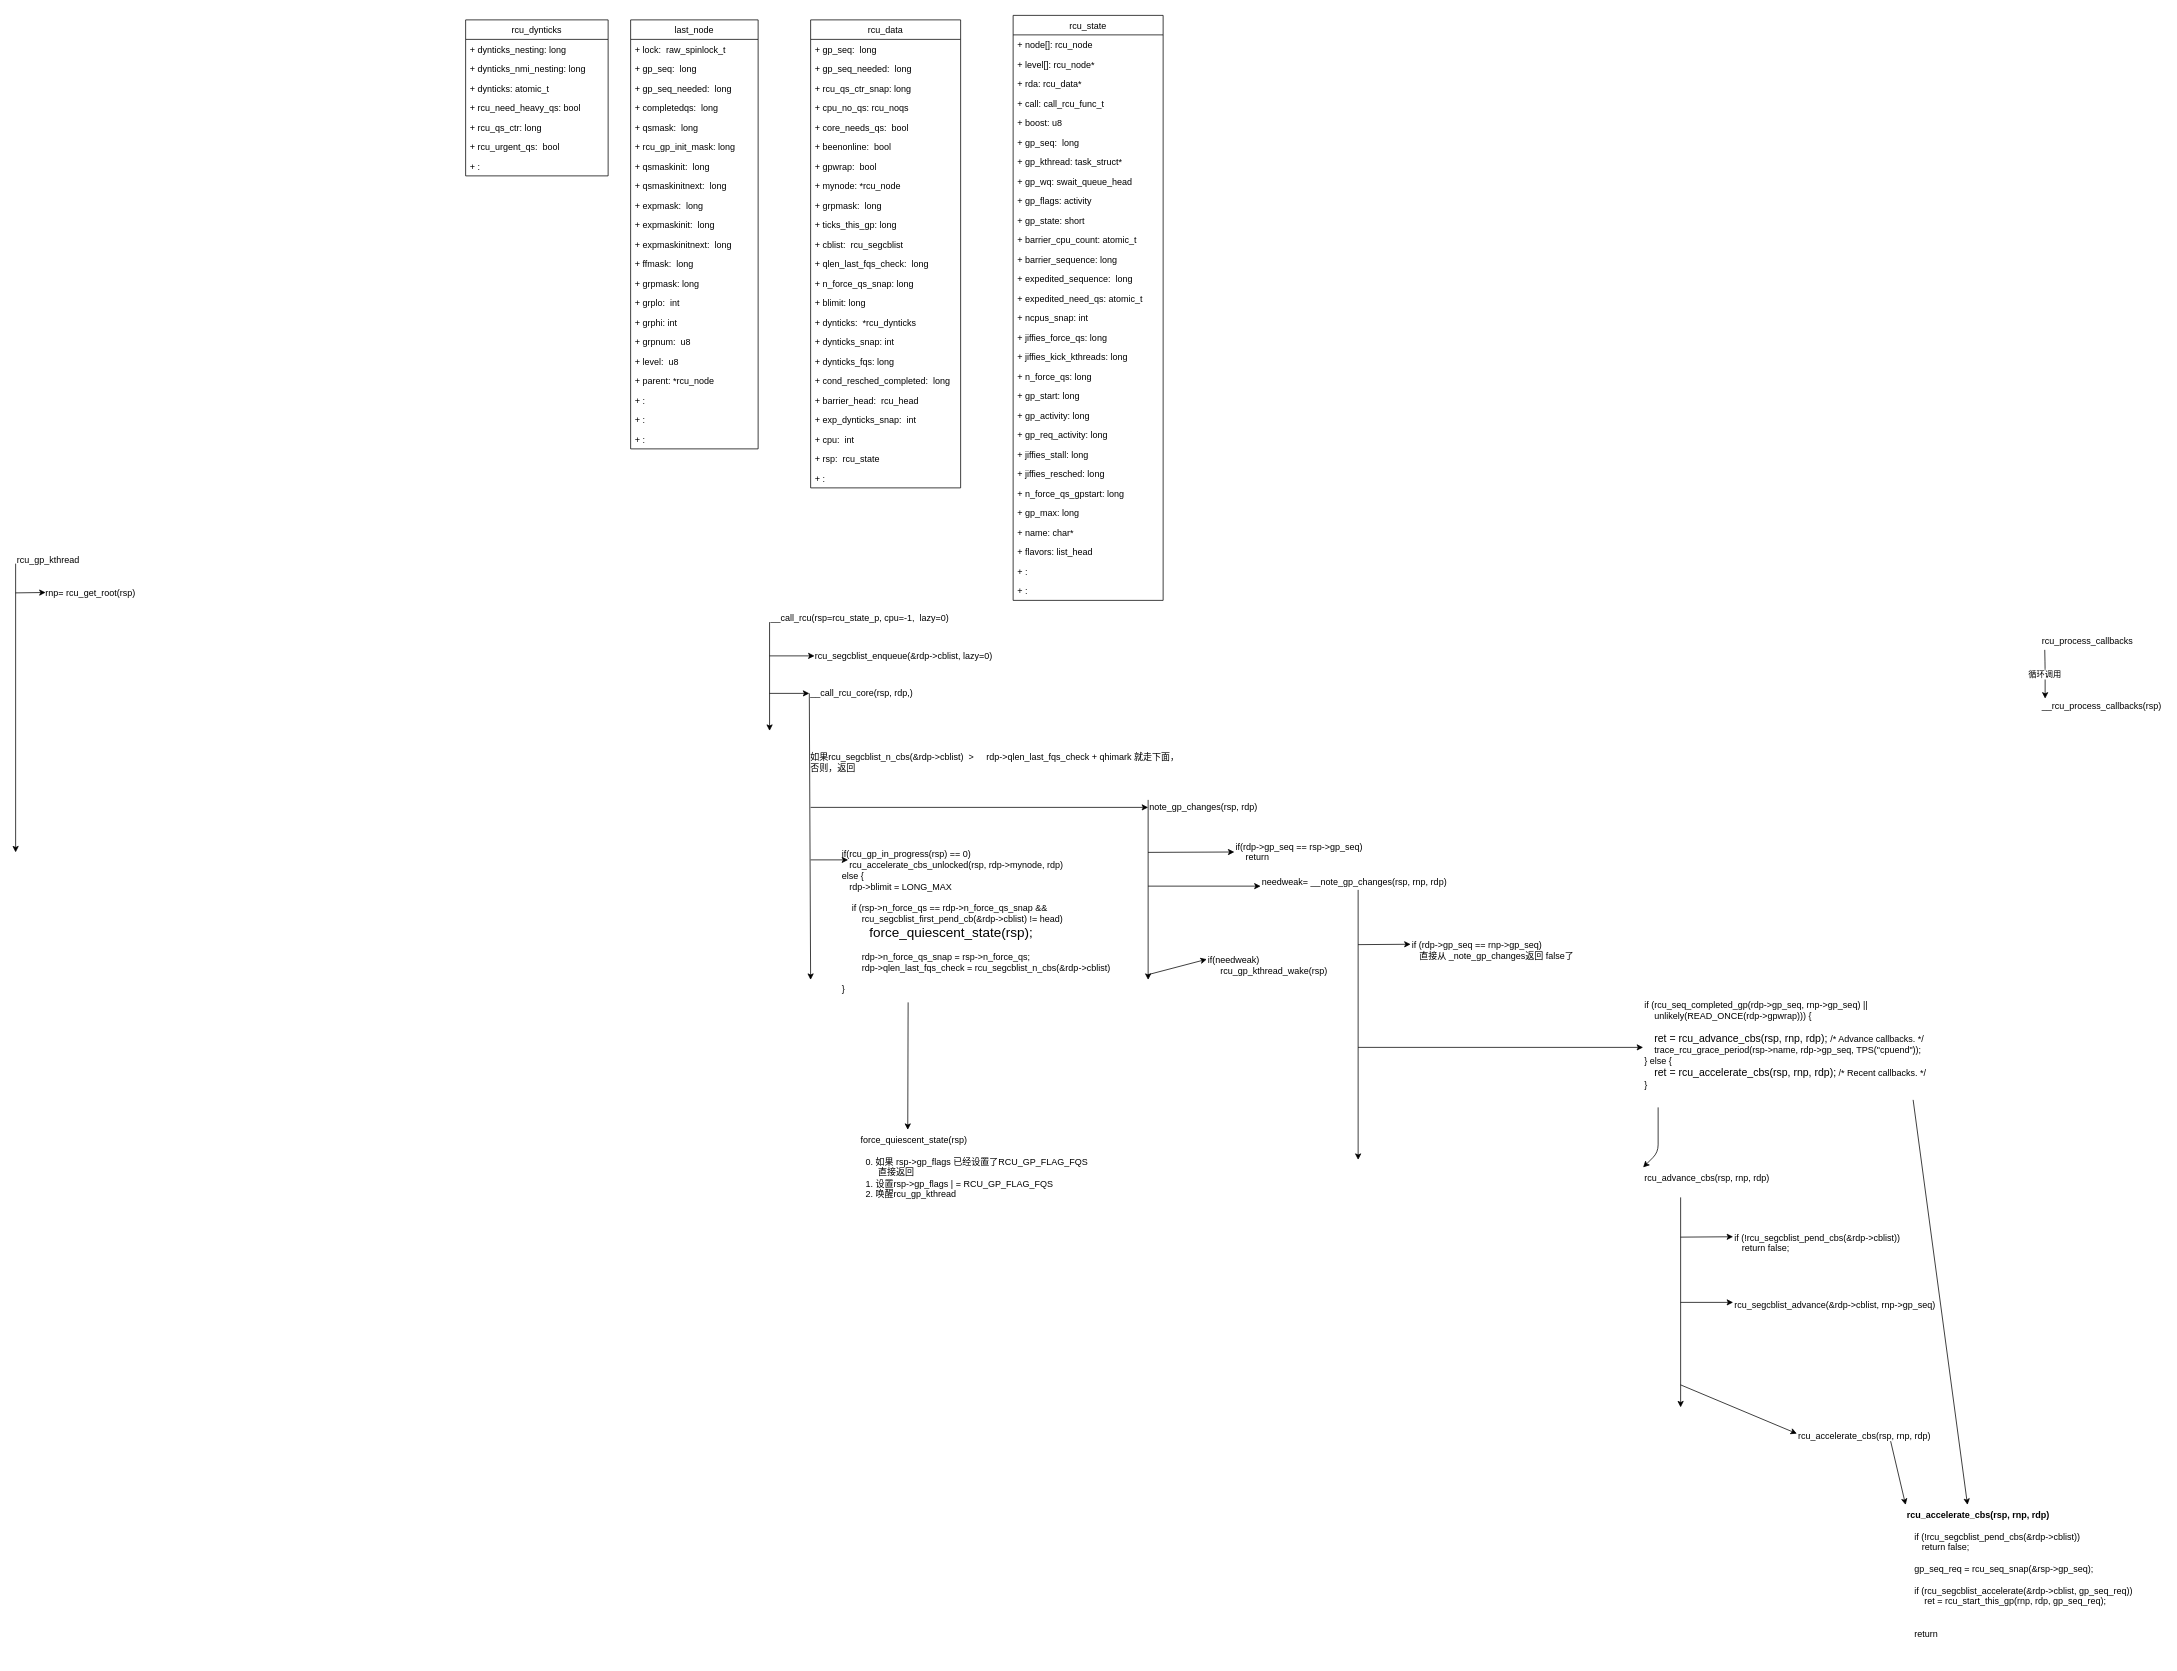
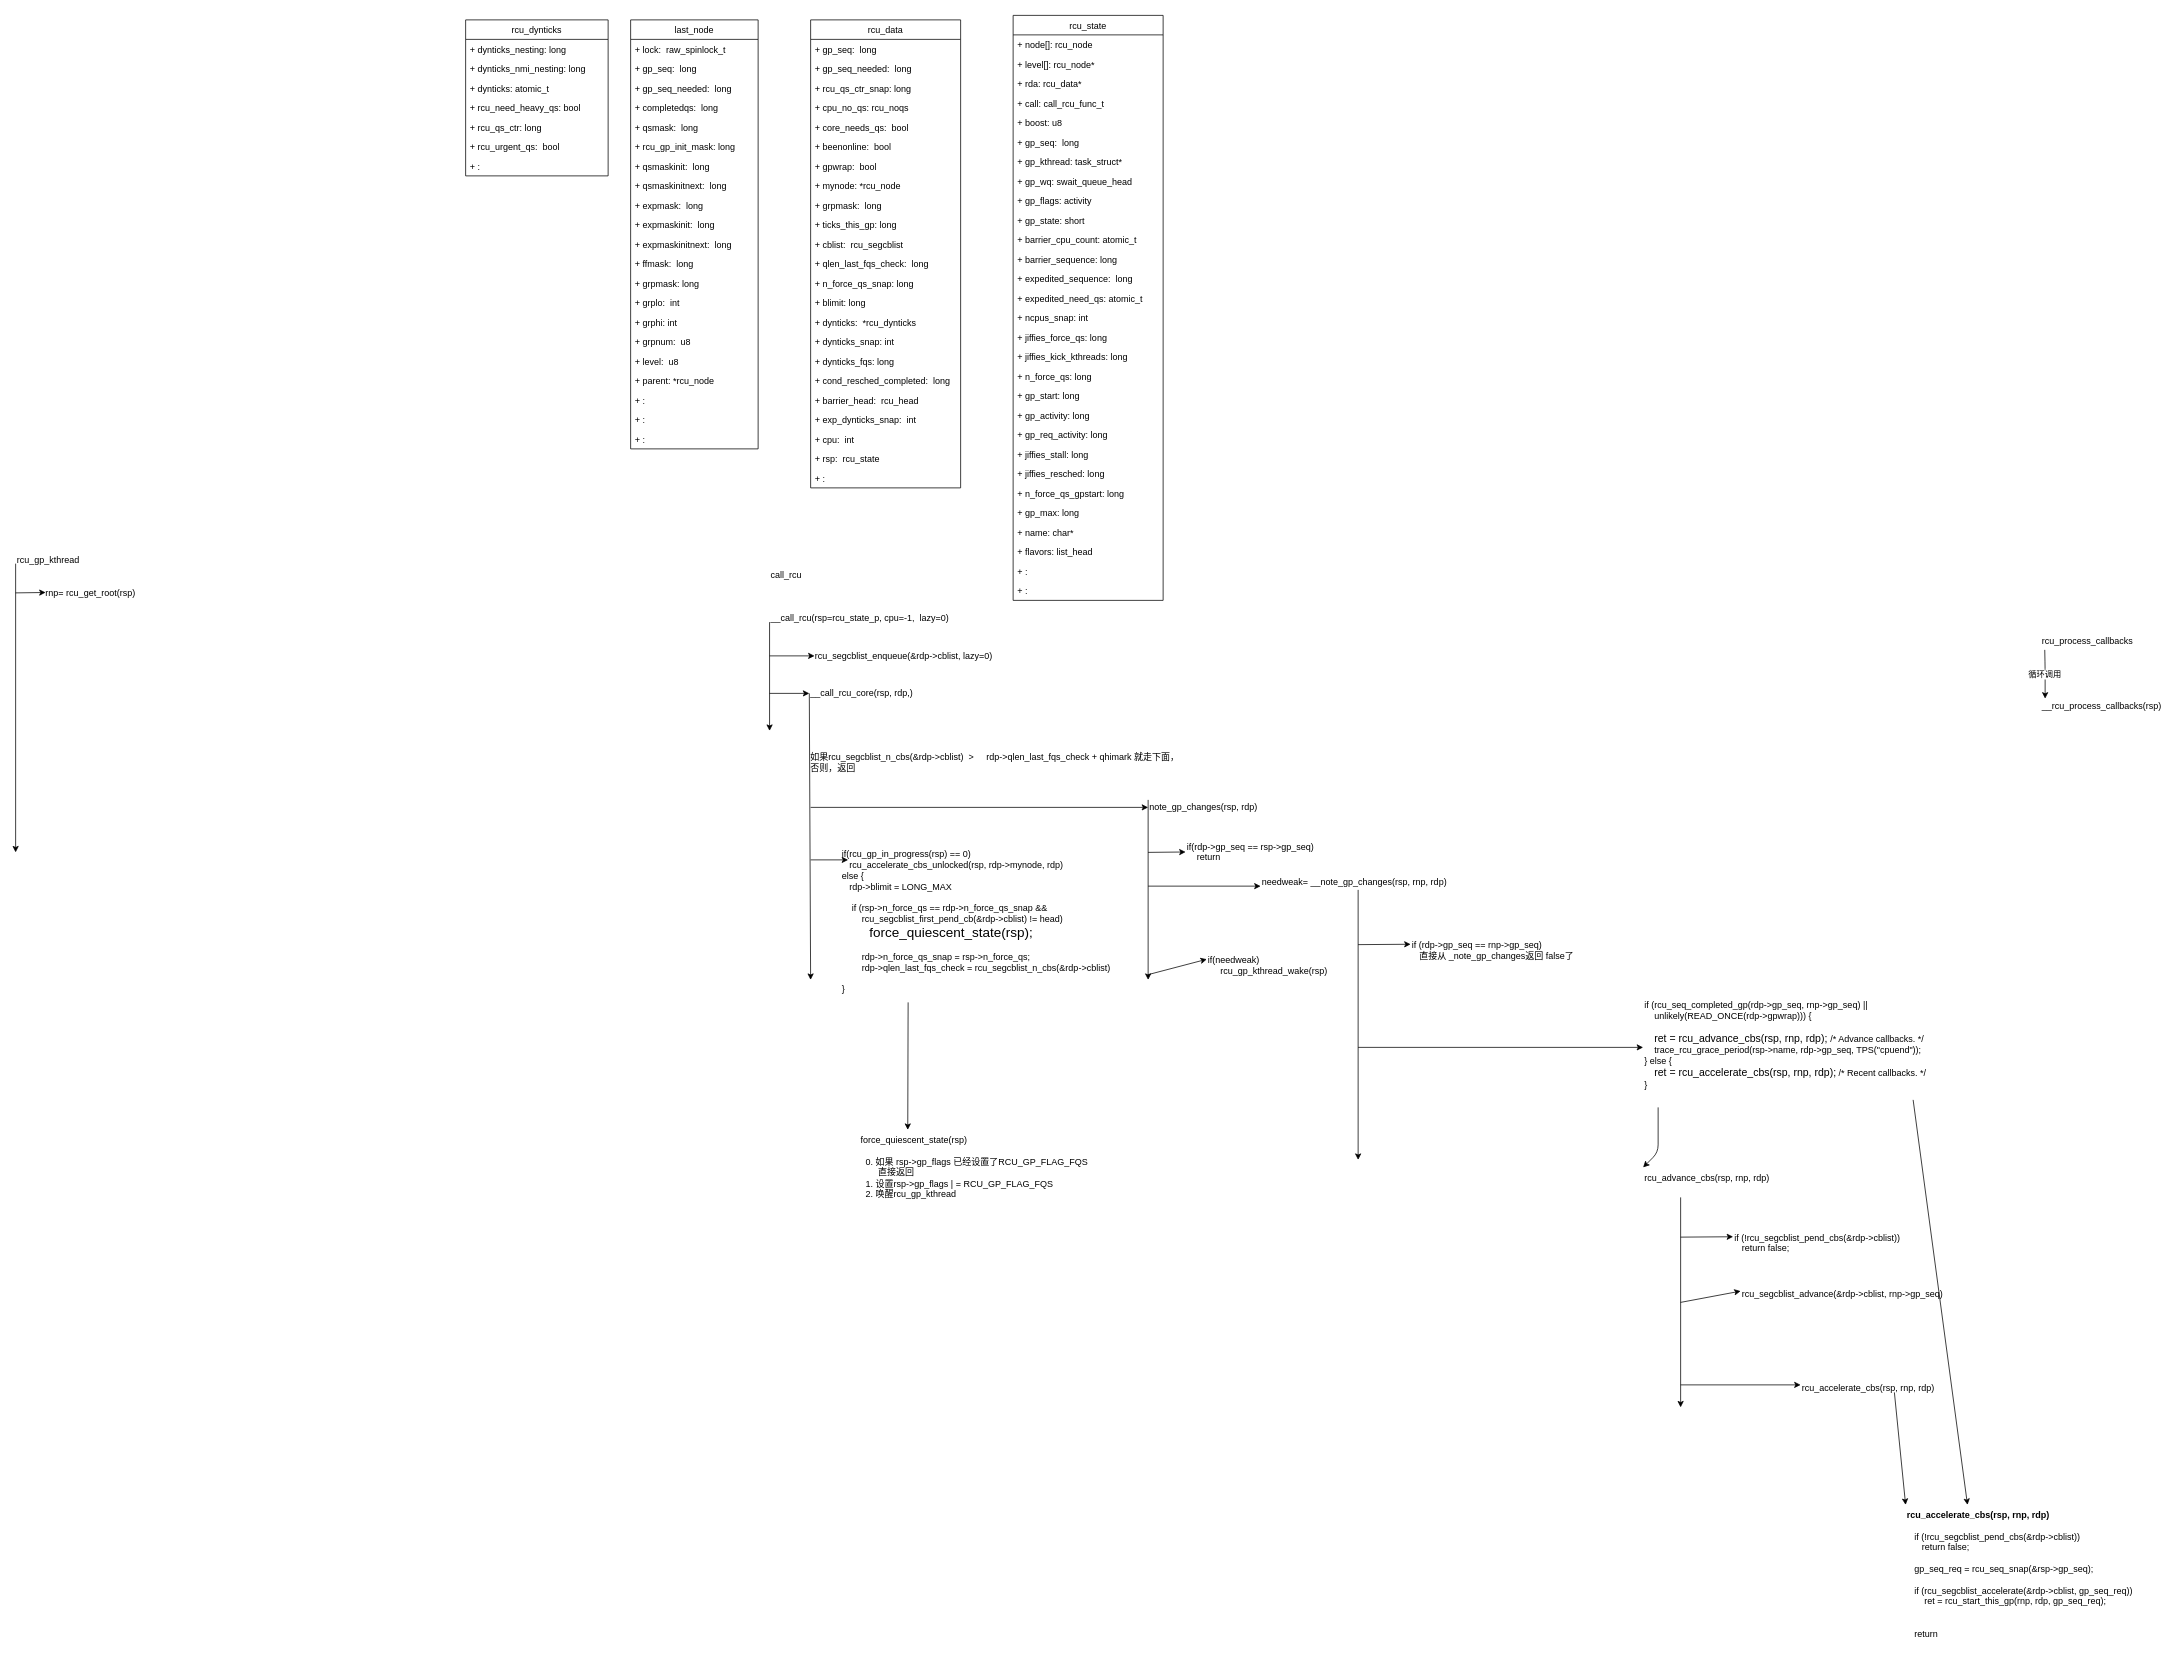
none -> (818, 575)
(1317, 852) -> (1268, 852)
(1842, 1302) -> (1849, 1291)
(1890, 1434) -> (1894, 1385)
